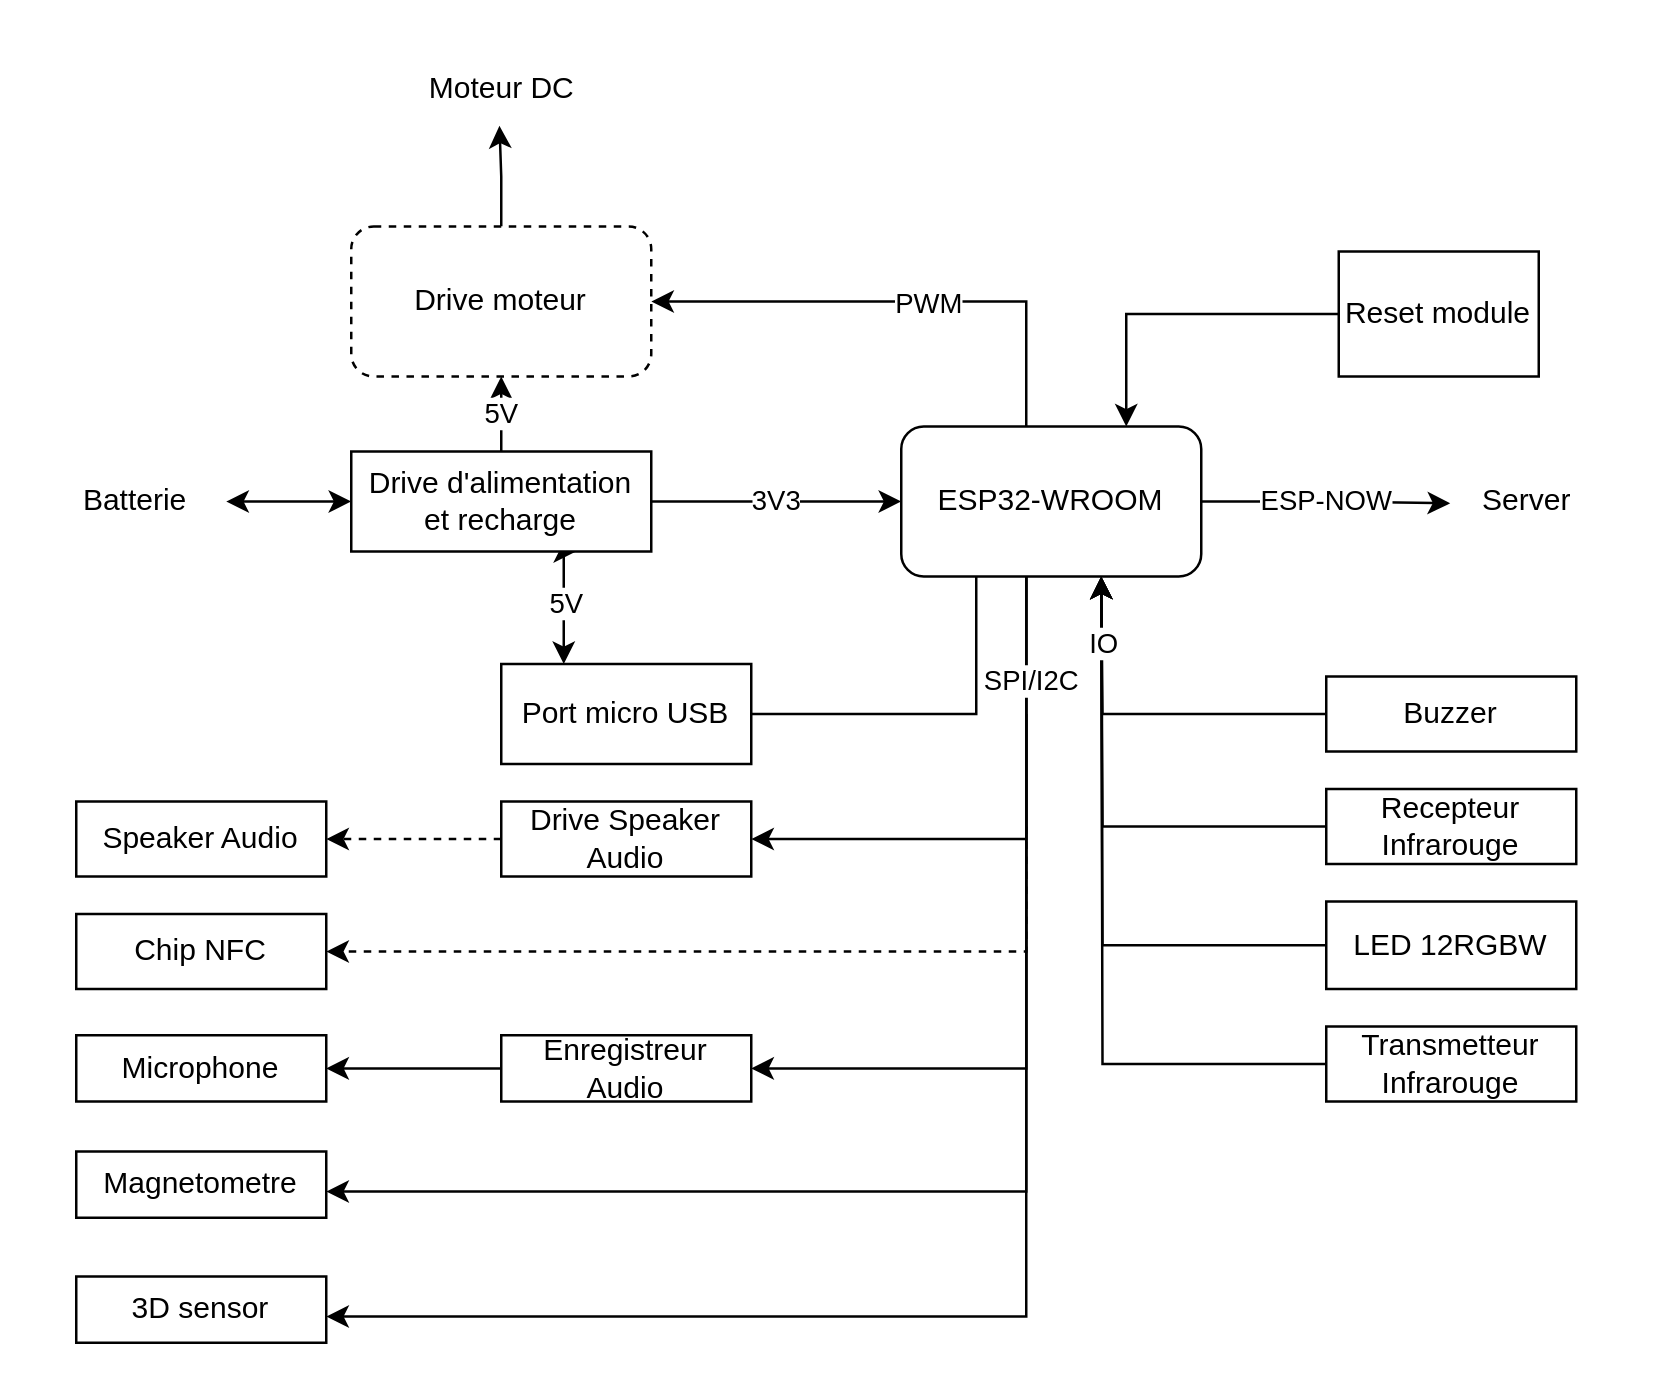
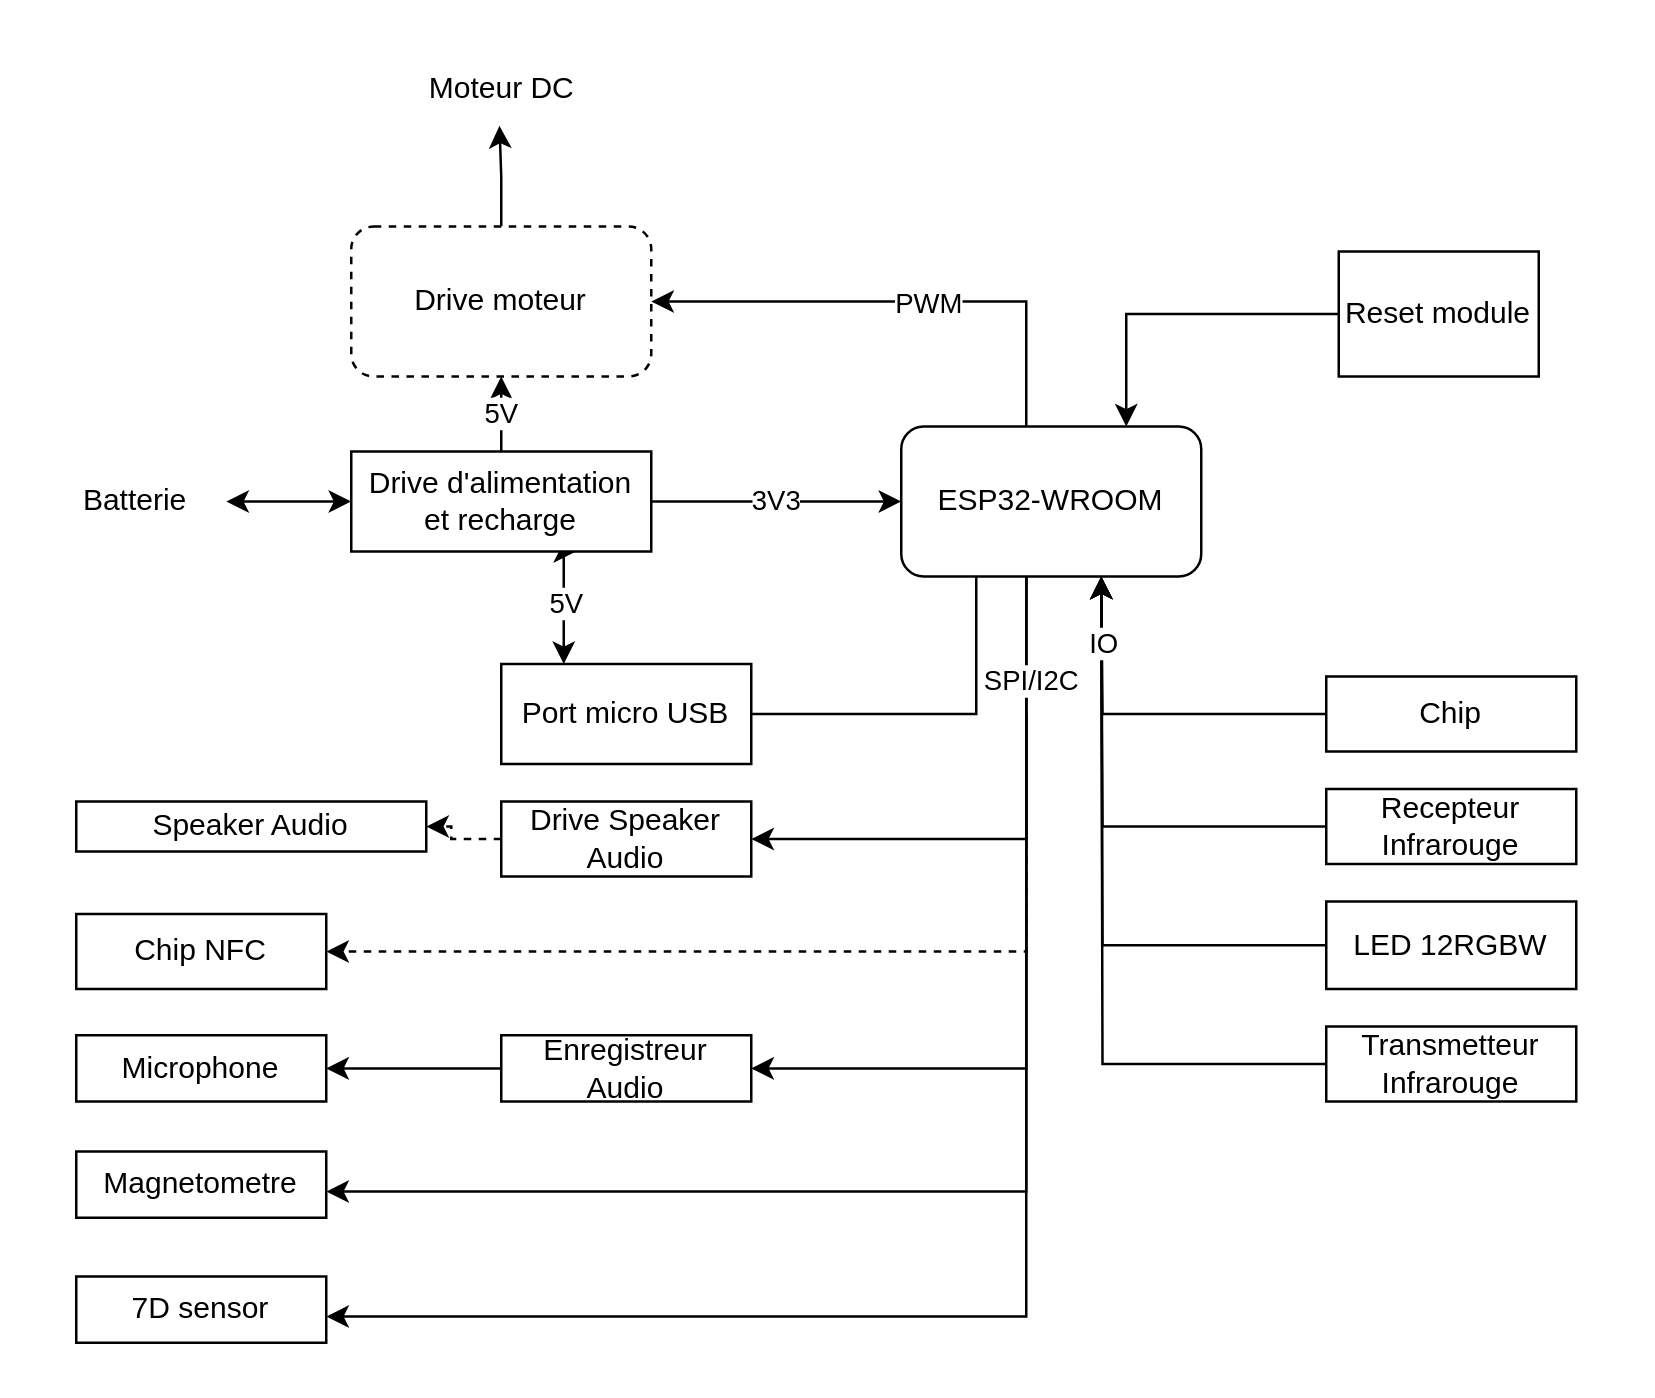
(1275, 501) -> none
(1526, 501) -> none
(1451, 714) -> (1451, 714)
(201, 839) -> (251, 826)
(201, 1309) -> (201, 1309)
